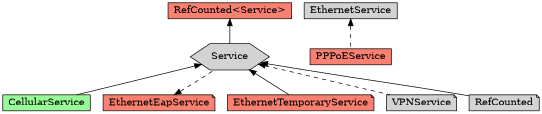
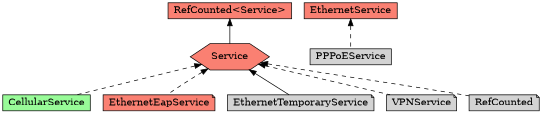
(351, 11) -> (351, 11)
(230, 57) -> (230, 57)
(351, 57) -> (351, 57)
(136, 80) -> (136, 80)
(368, 80) -> (368, 80)
(198, 81) -> (184, 83)
(301, 103) -> (301, 103)
